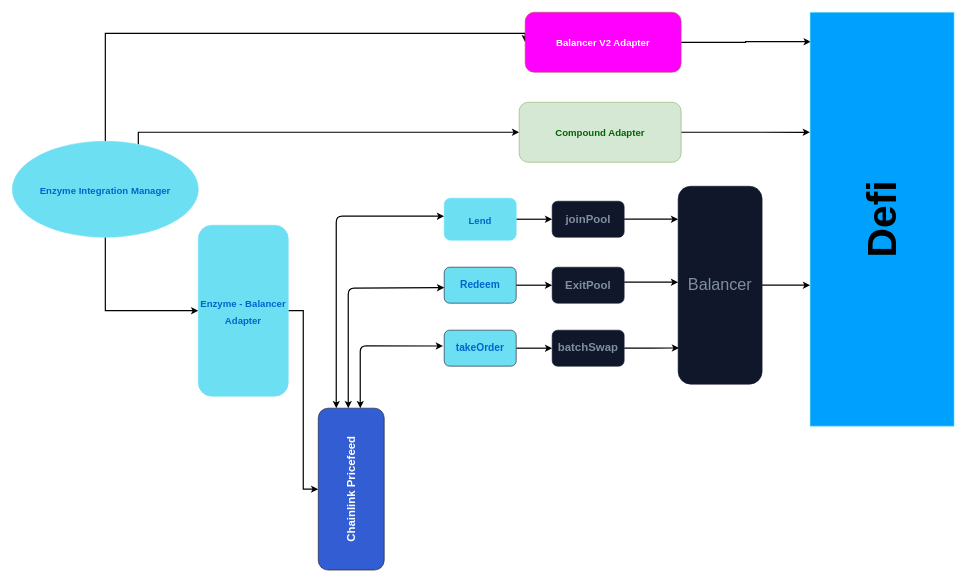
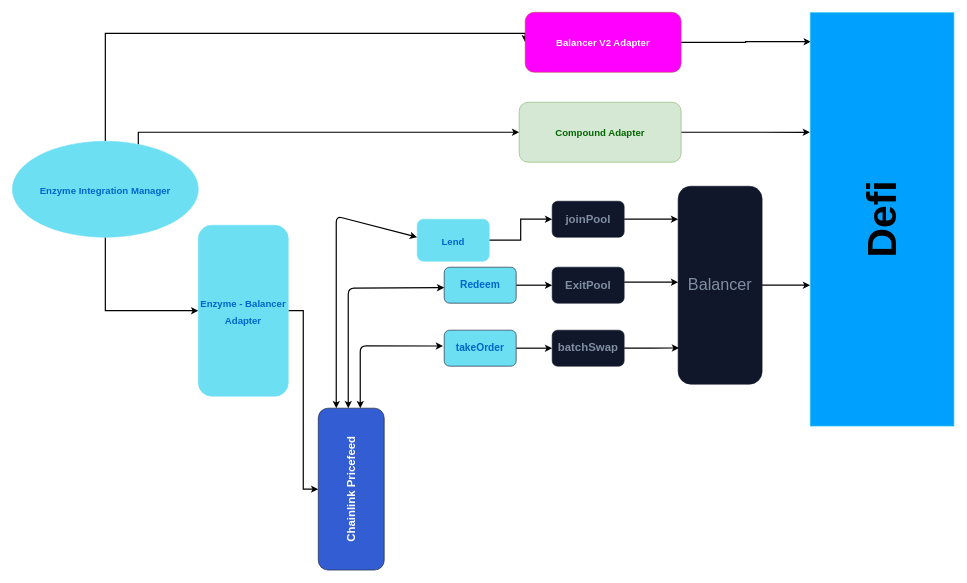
(480, 219) -> (453, 240)
